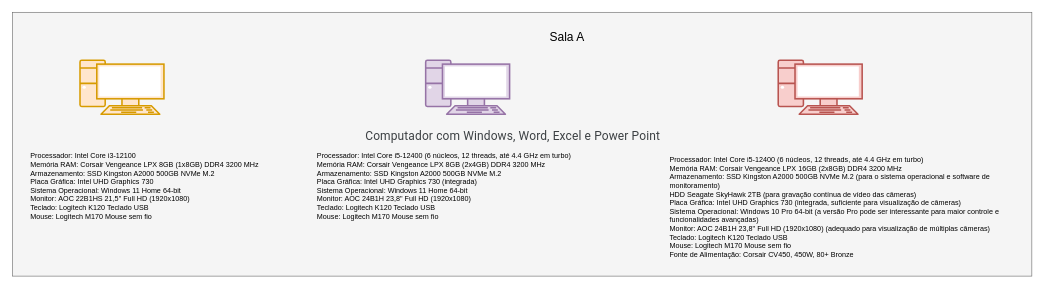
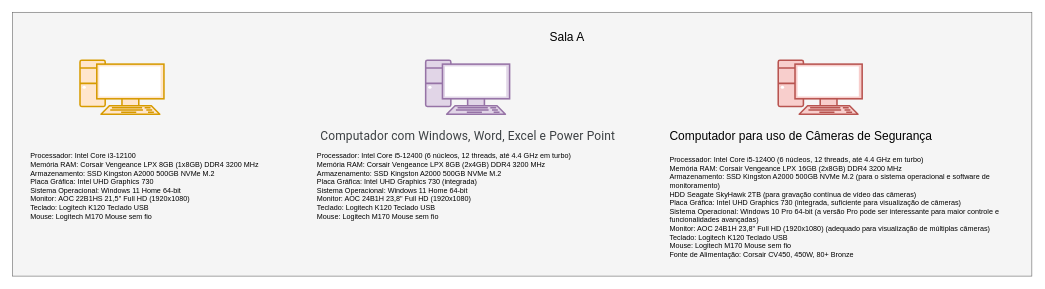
(513, 135) -> (468, 135)
none -> (821, 135)
